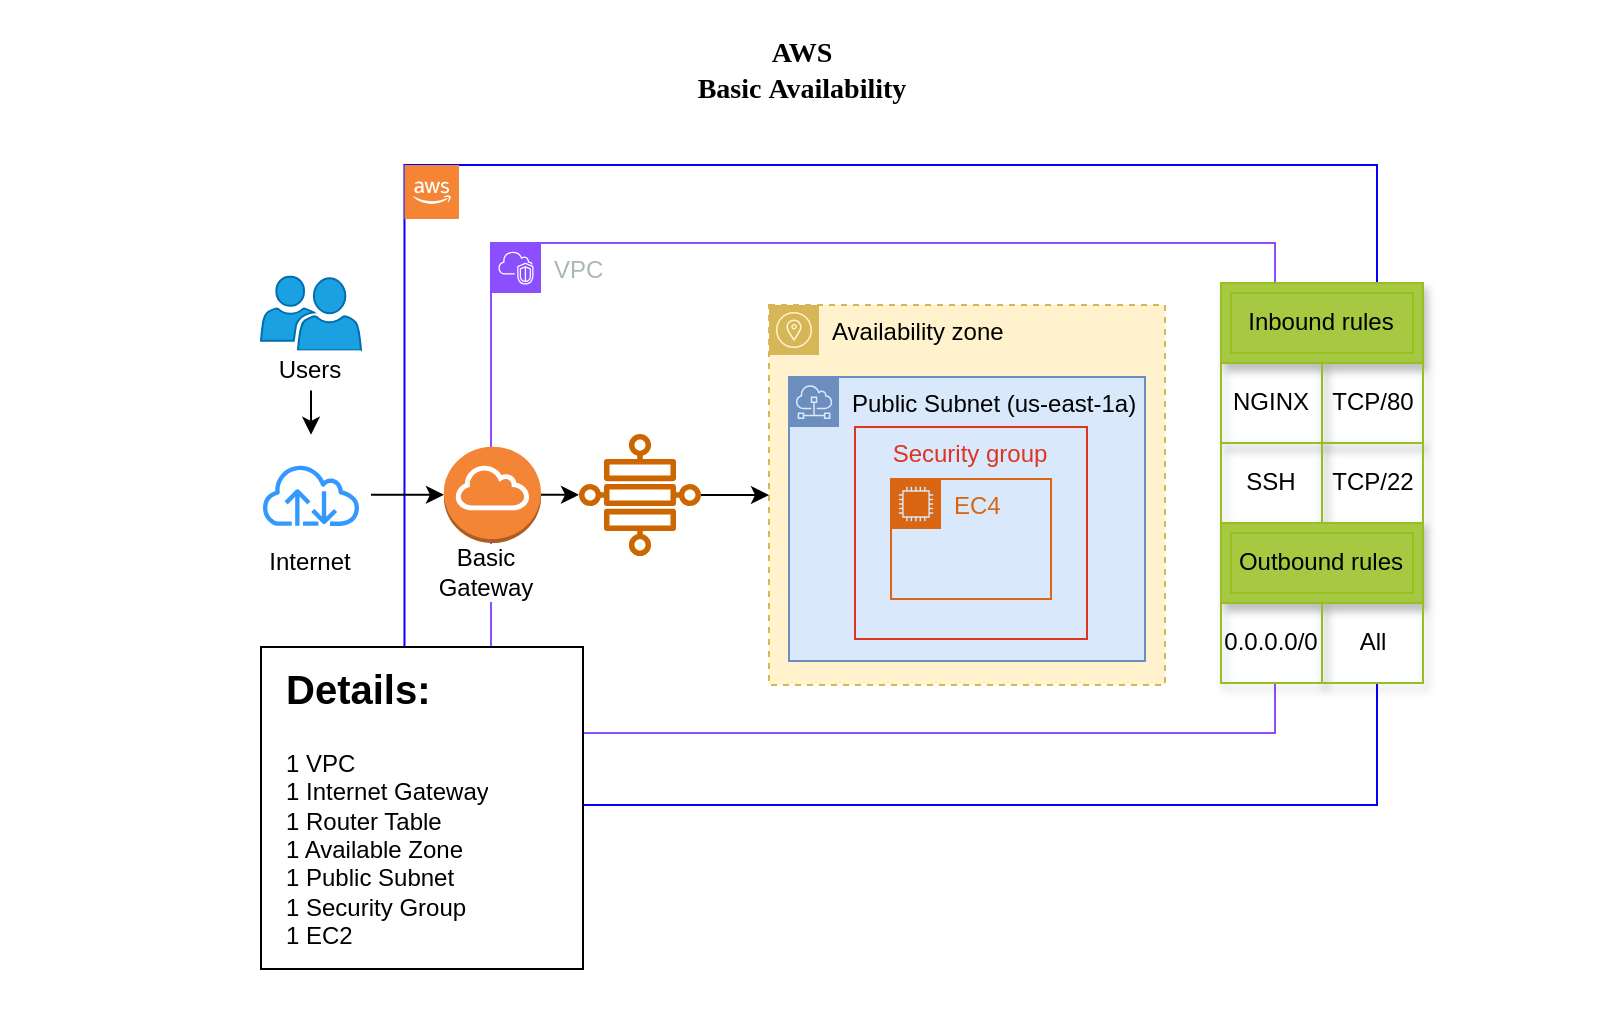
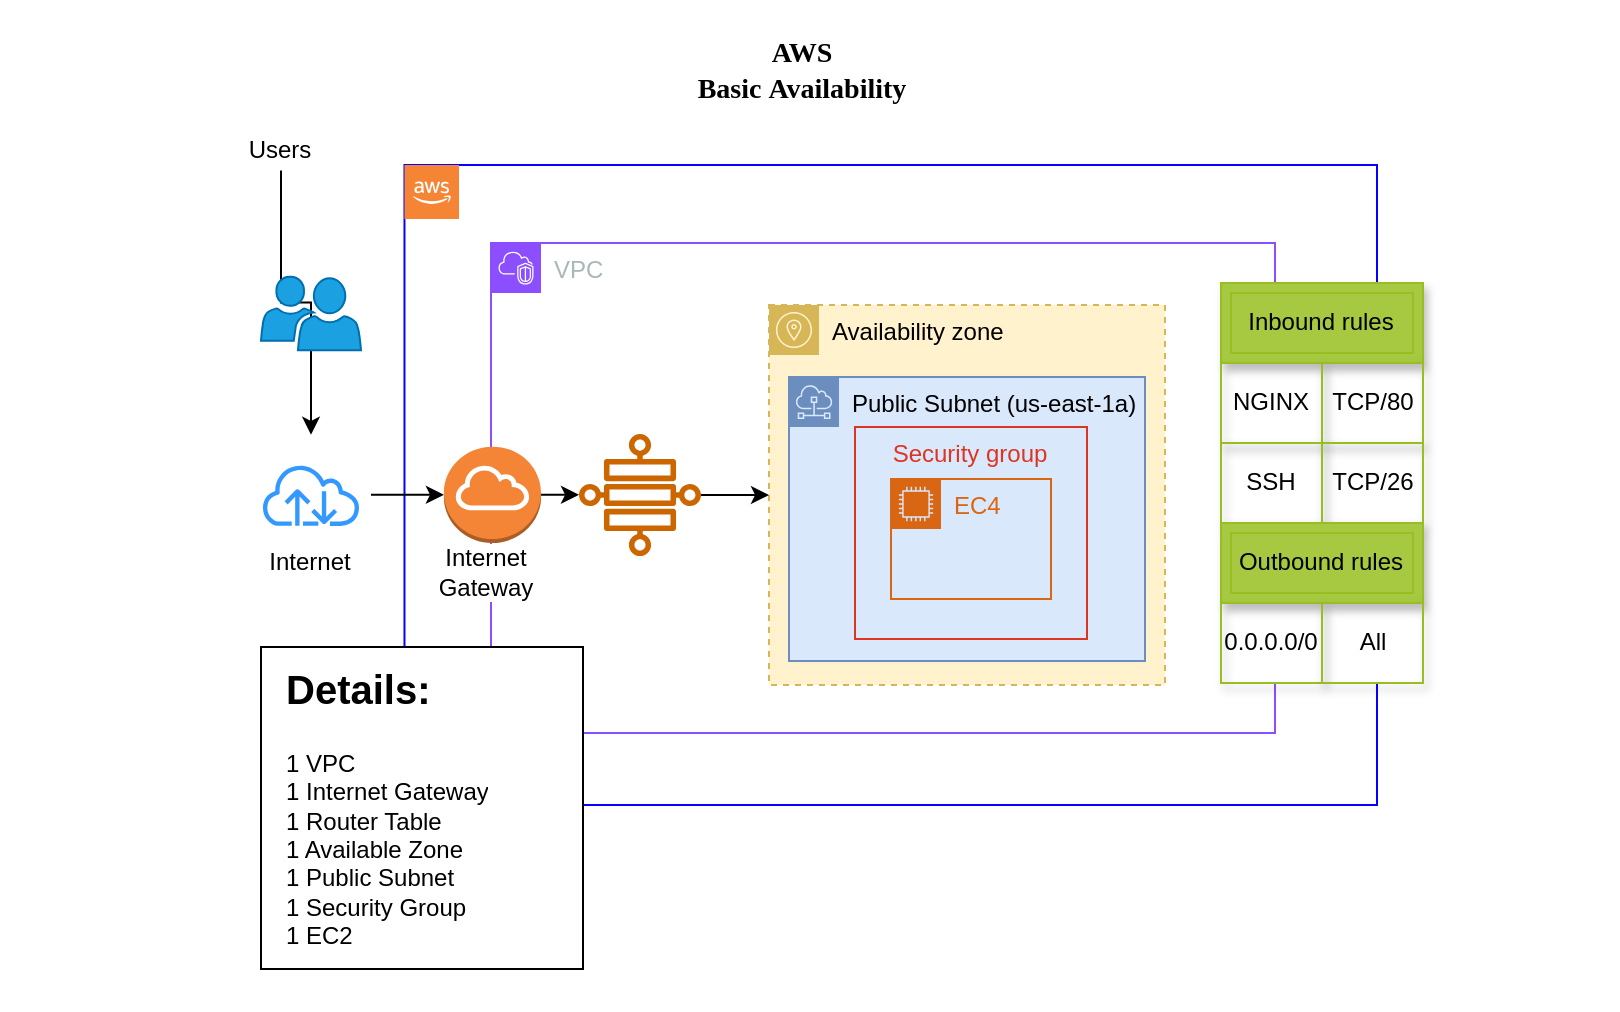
(311, 370) -> (281, 150)
(1374, 483) -> (1374, 483)
(487, 573) -> (487, 573)
